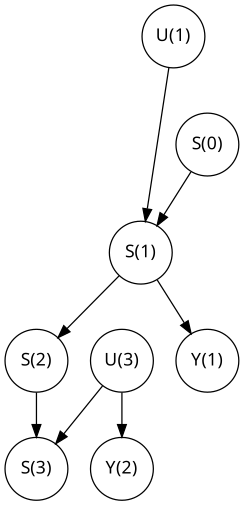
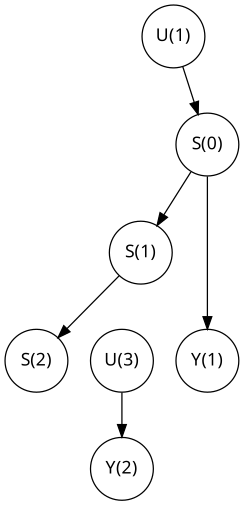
(158, 138) -> (188, 84)
(171, 301) -> (207, 246)
(36, 469) -> none
